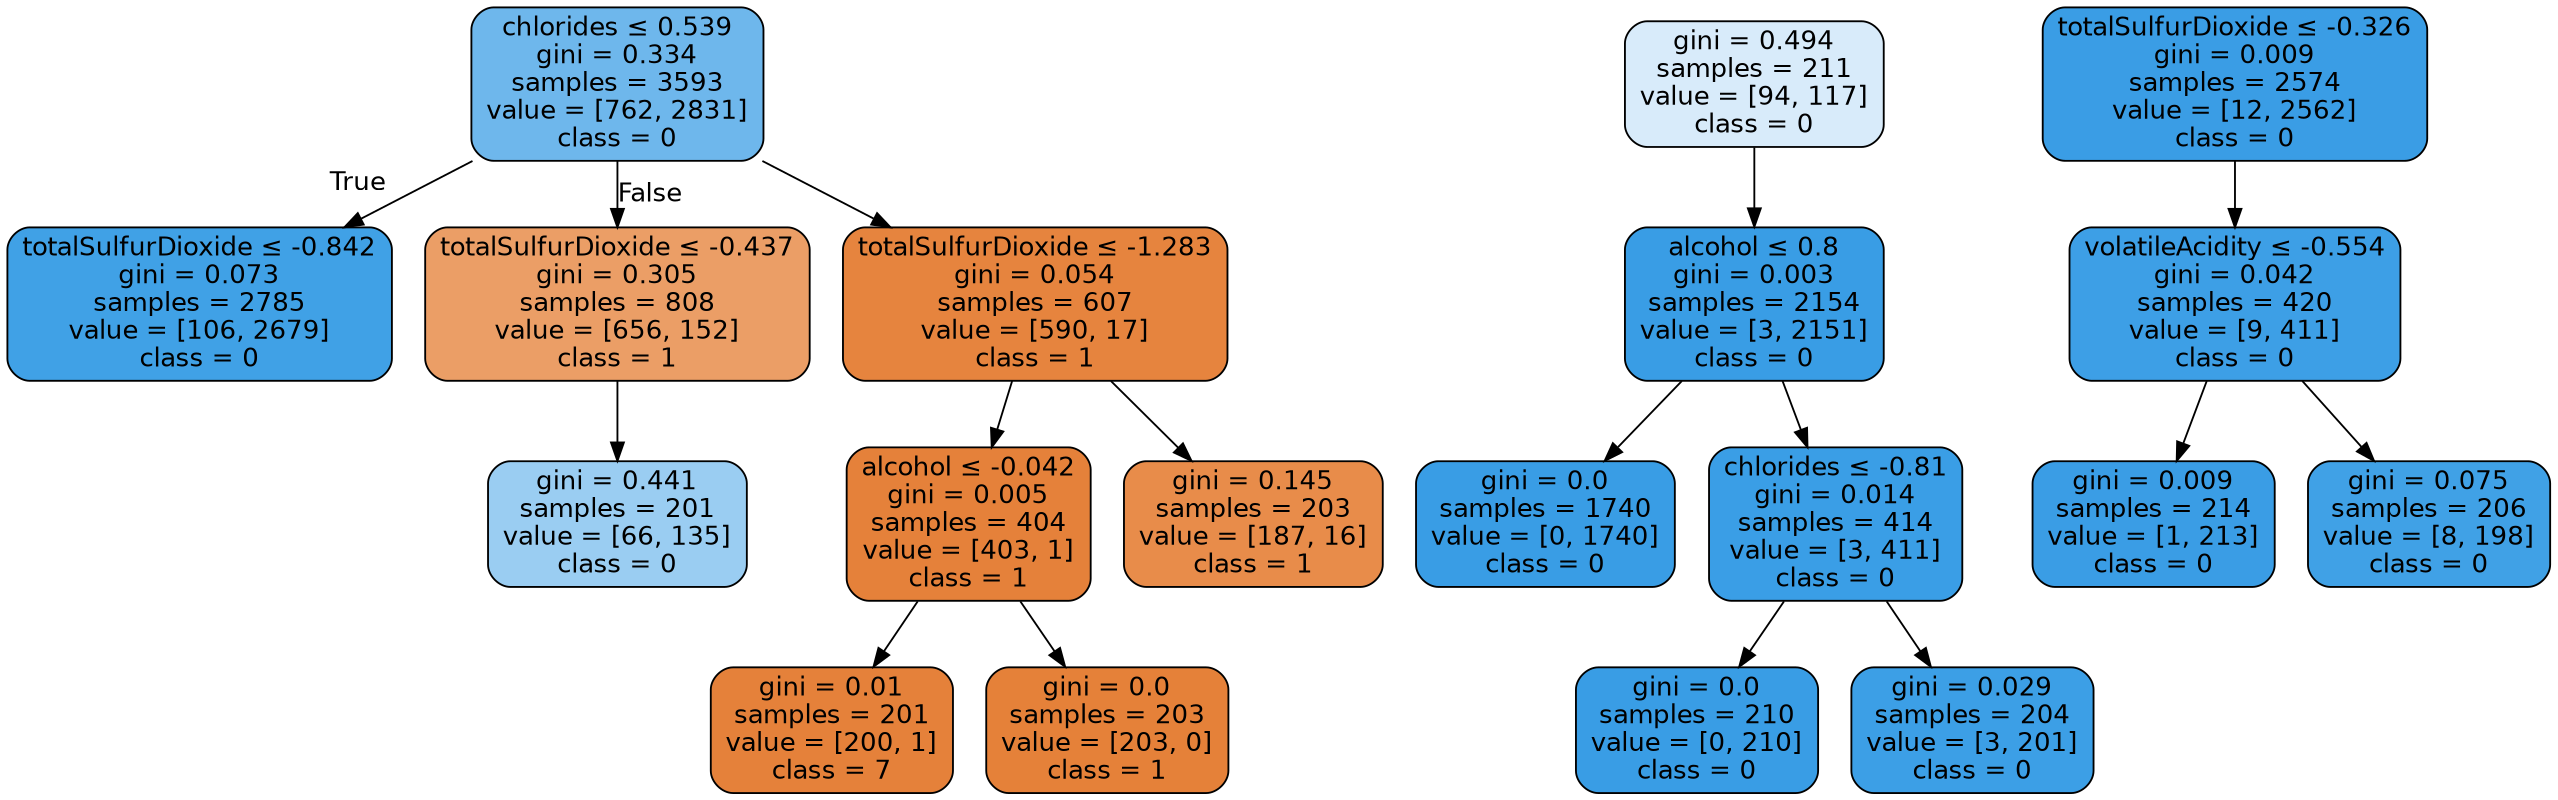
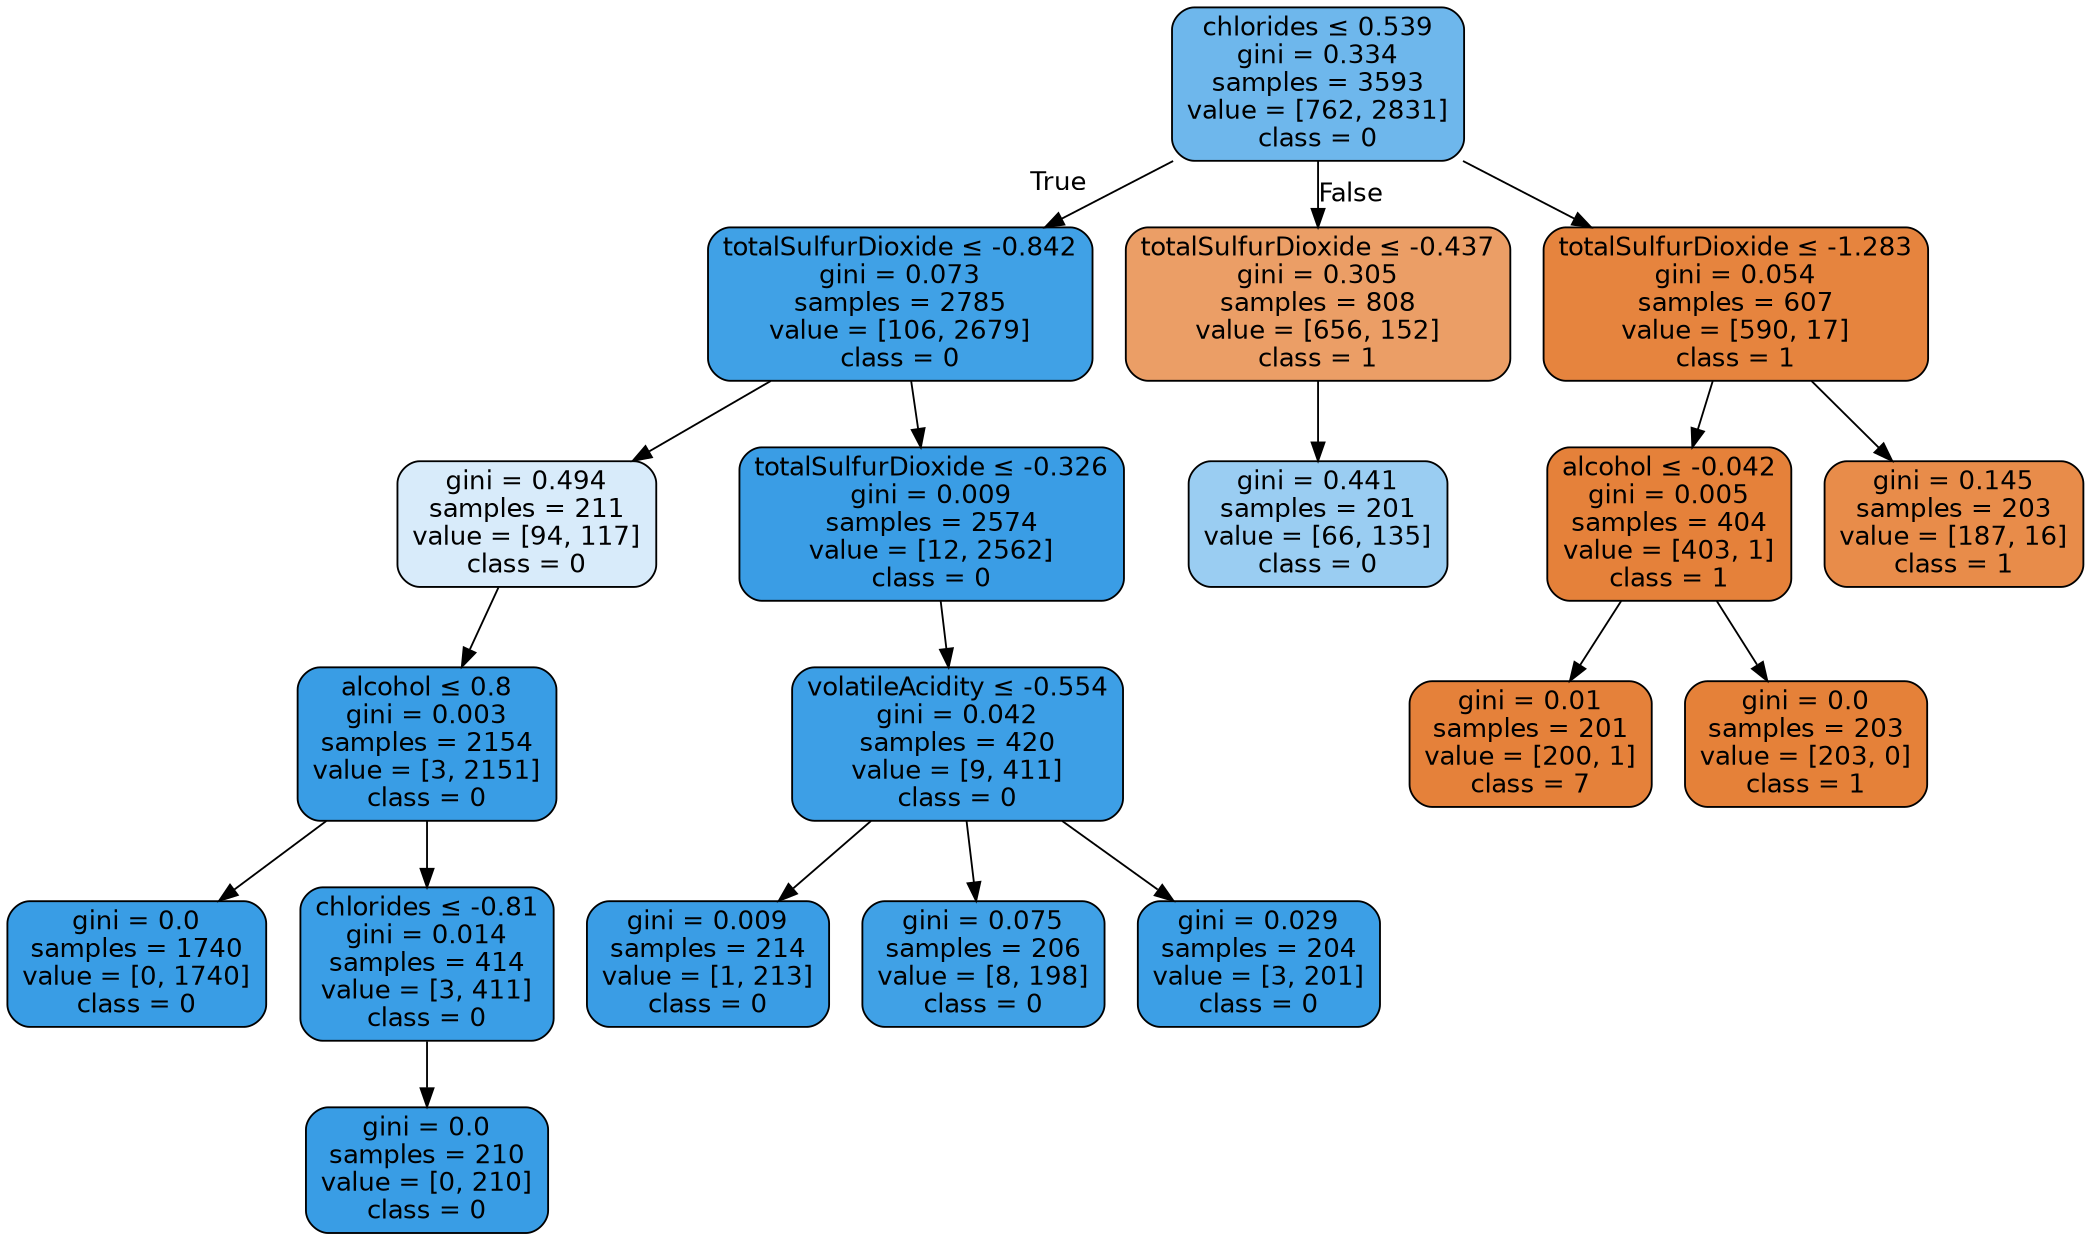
none -> (915, 405)
none -> (710, 416)
(1904, 626) -> (1110, 855)
